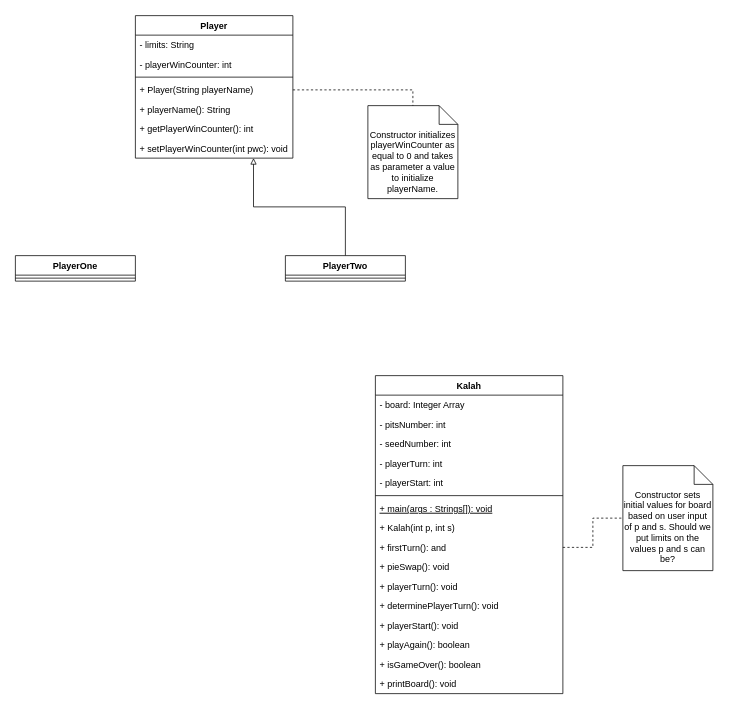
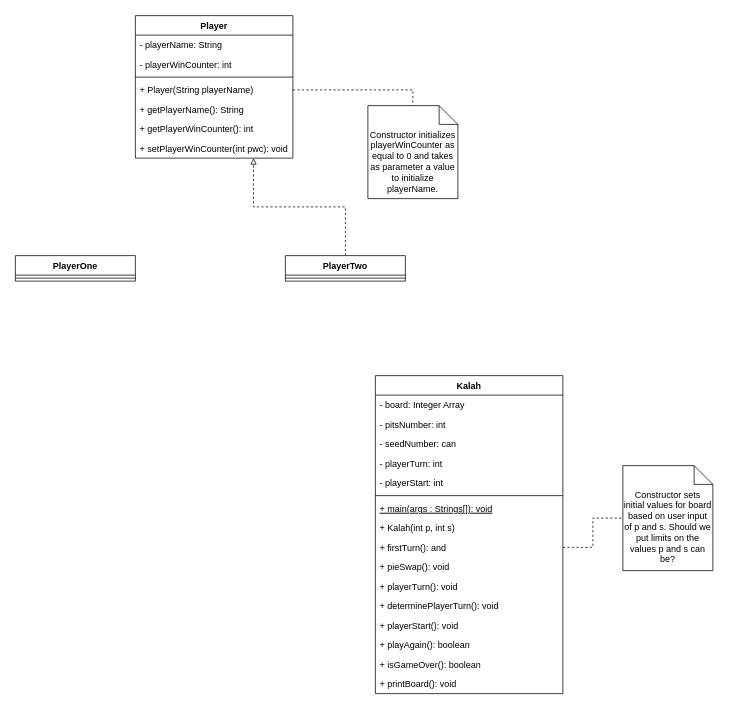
(172, 45) -> (184, 45)
(189, 110) -> (197, 110)
(303, 207) -> (303, 207)
(418, 444) -> (419, 444)
